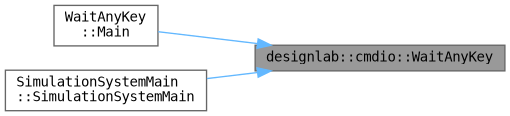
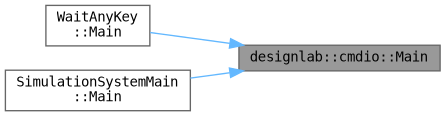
(380, 58) -> (340, 58)
(106, 90) -> (98, 90)
